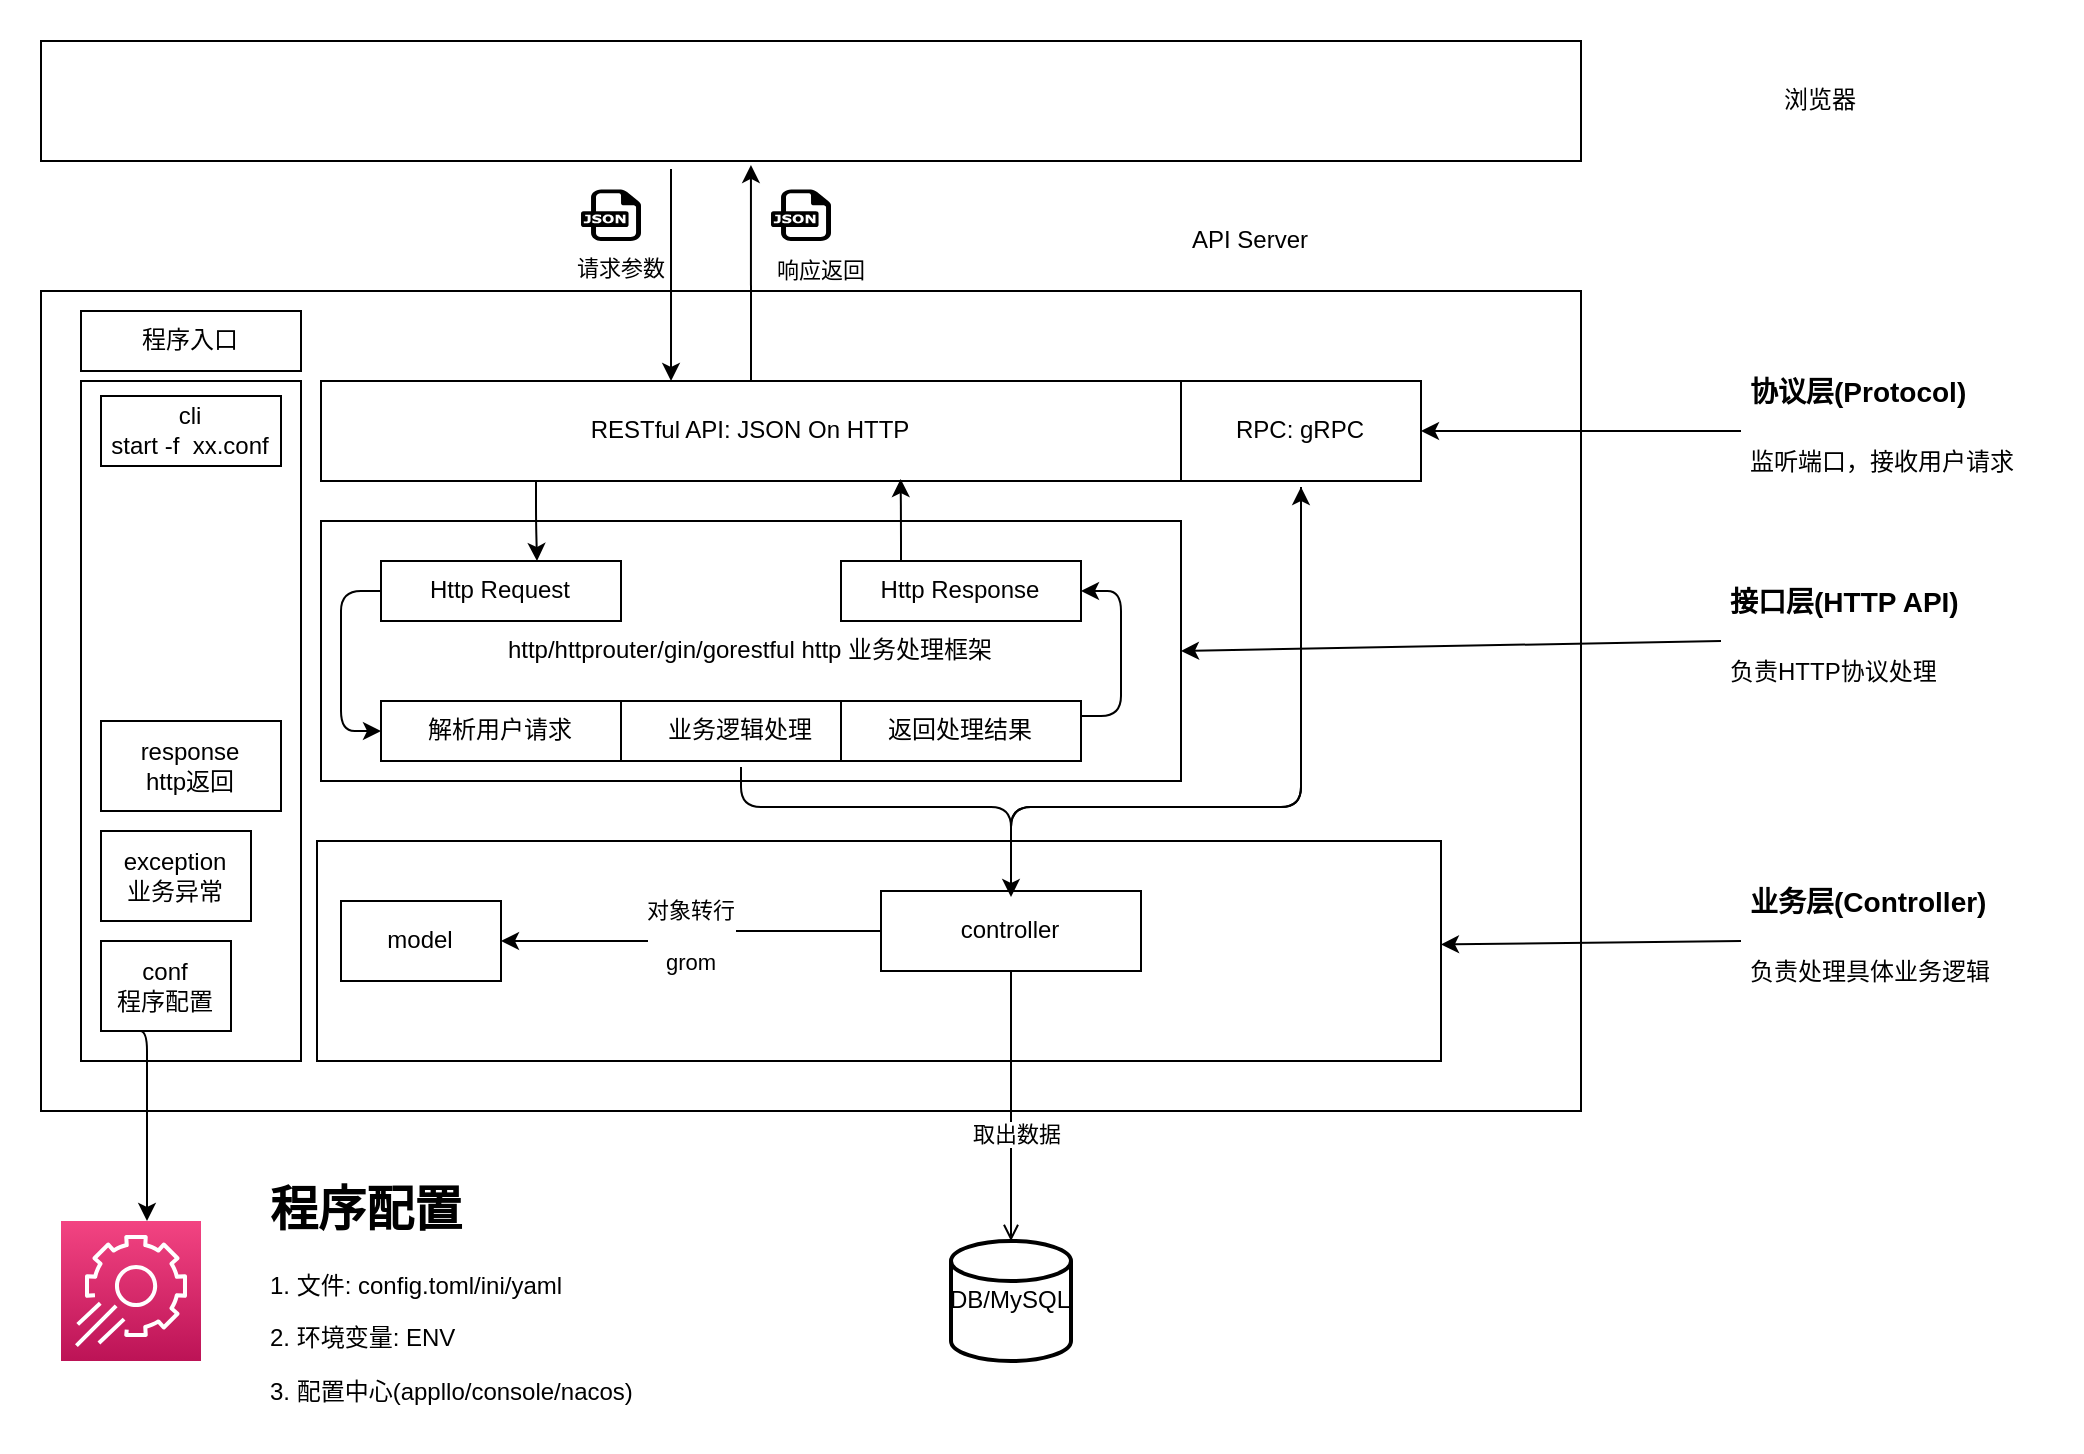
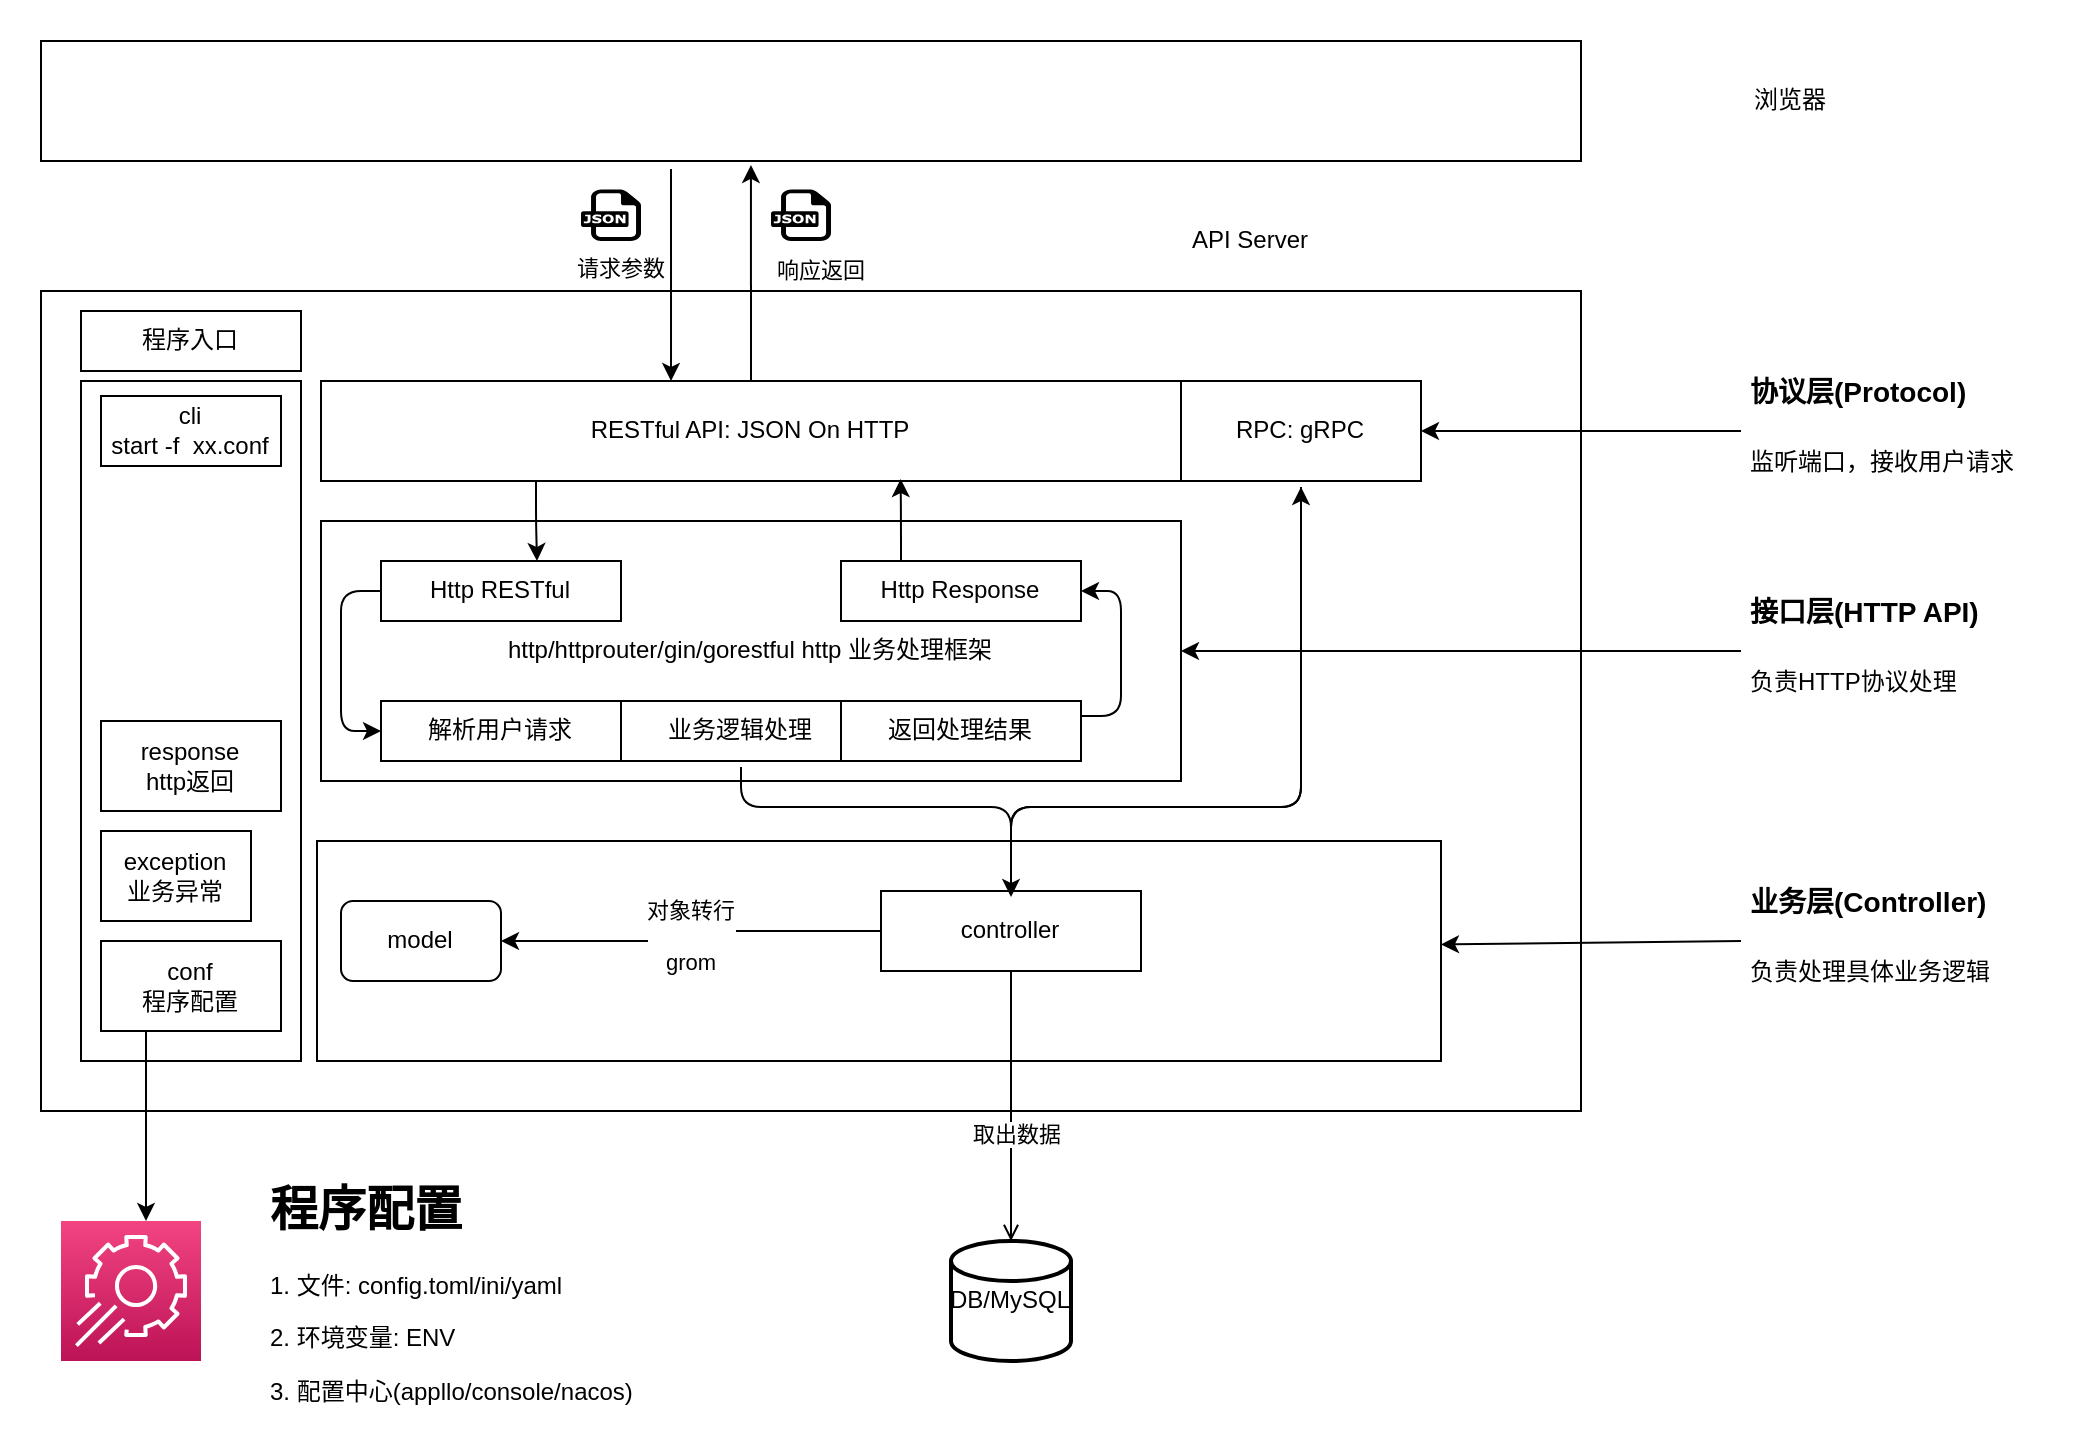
(1821, 101) -> (1791, 101)
(501, 591) -> (501, 591)
(1871, 641) -> (1891, 651)
(421, 941) -> (421, 941)
(166, 986) -> (191, 986)
